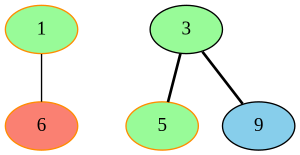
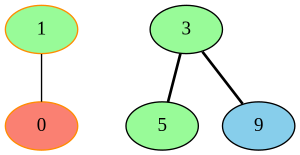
(42, 126) -> (42, 126)
(162, 126) -> (162, 126)
